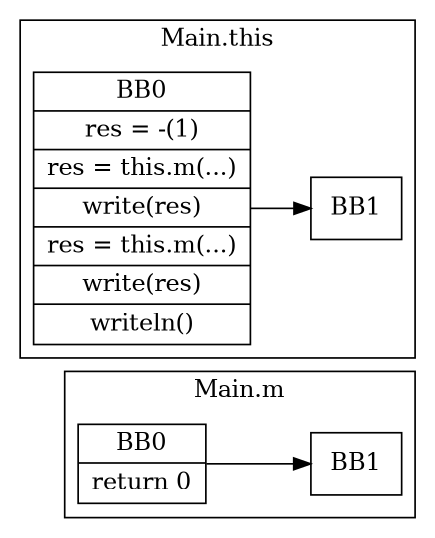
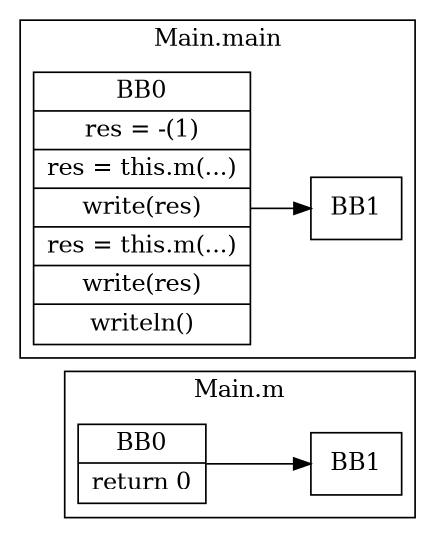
(218, 39) -> (218, 39)
